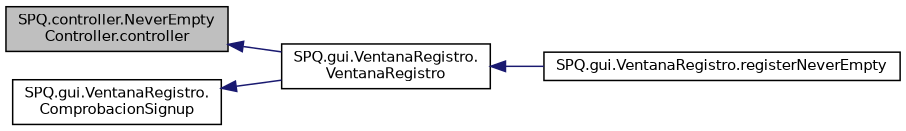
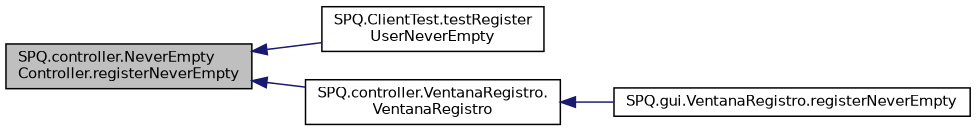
(117, 29) -> (129, 66)
none -> (433, 29)
(386, 66) -> (433, 102)
(117, 102) -> none
